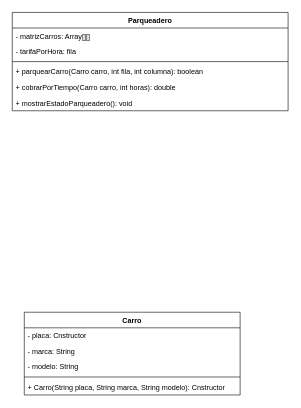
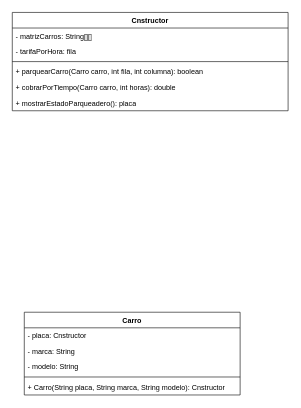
(150, 21) -> (150, 21)
(63, 36) -> (64, 36)
(81, 104) -> (83, 104)
